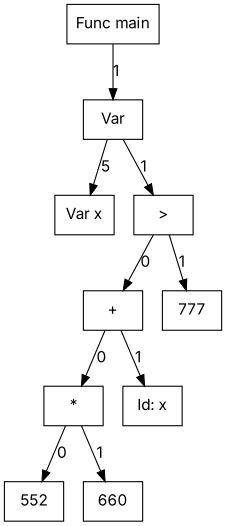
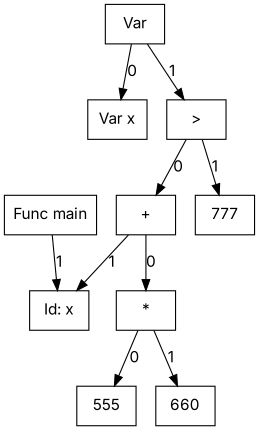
(113, 66) -> (54, 257)
(106, 167) -> (133, 72)
(34, 501) -> (106, 406)
